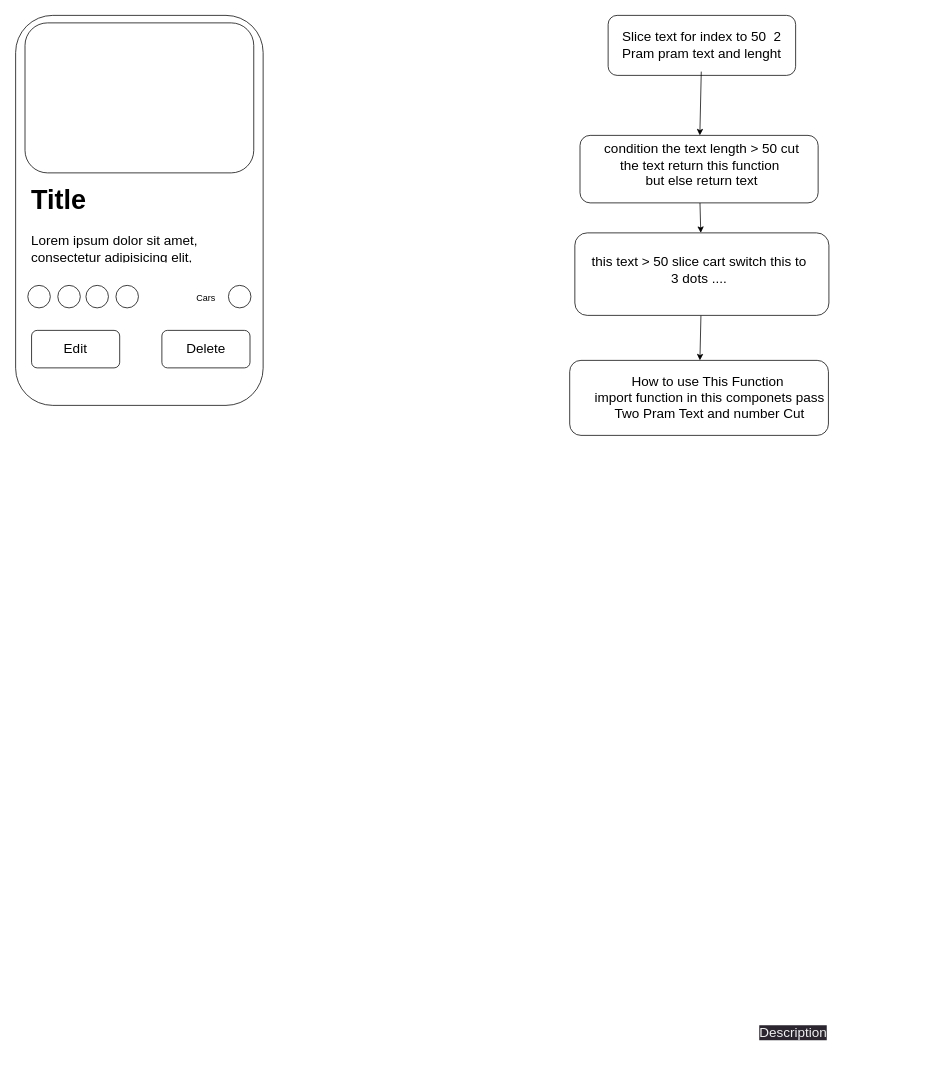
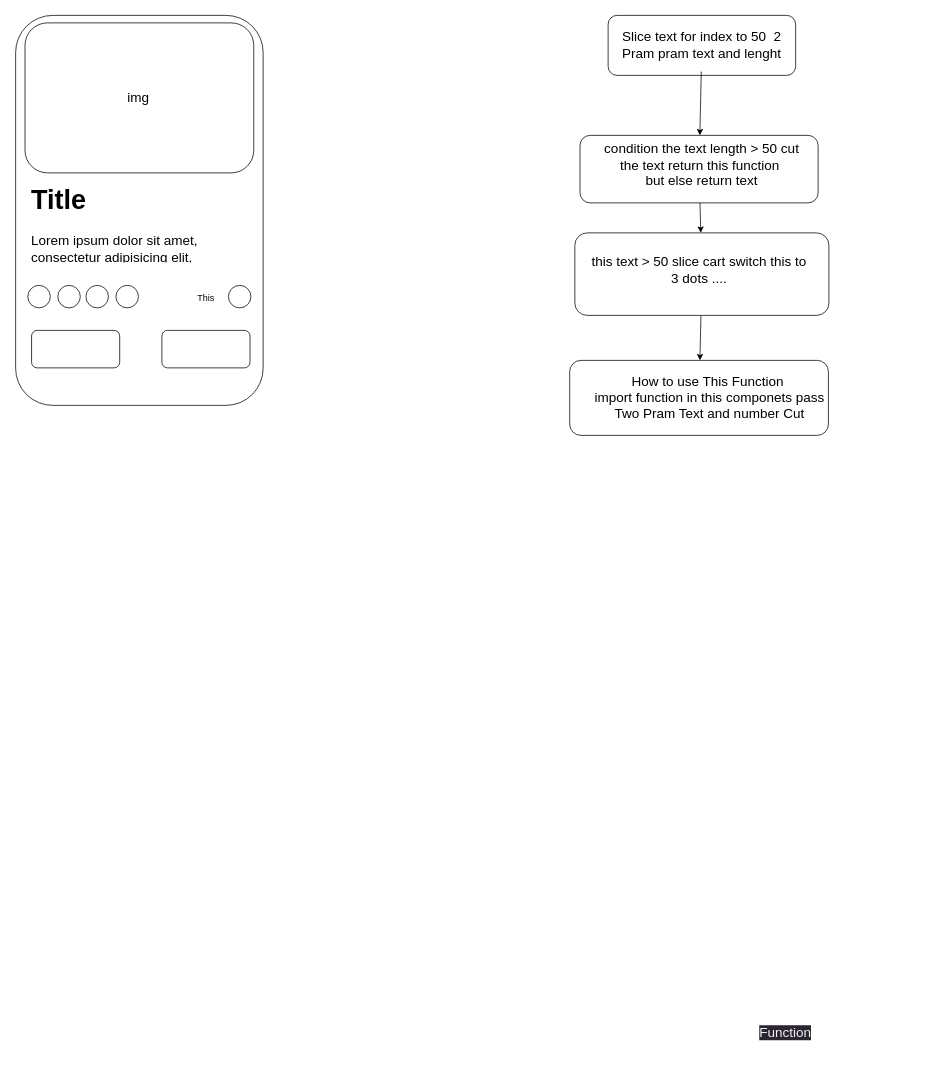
none -> (138, 98)
(206, 297) -> (206, 297)
(75, 349) -> none
(206, 349) -> none
(797, 1034) -> (788, 1034)
